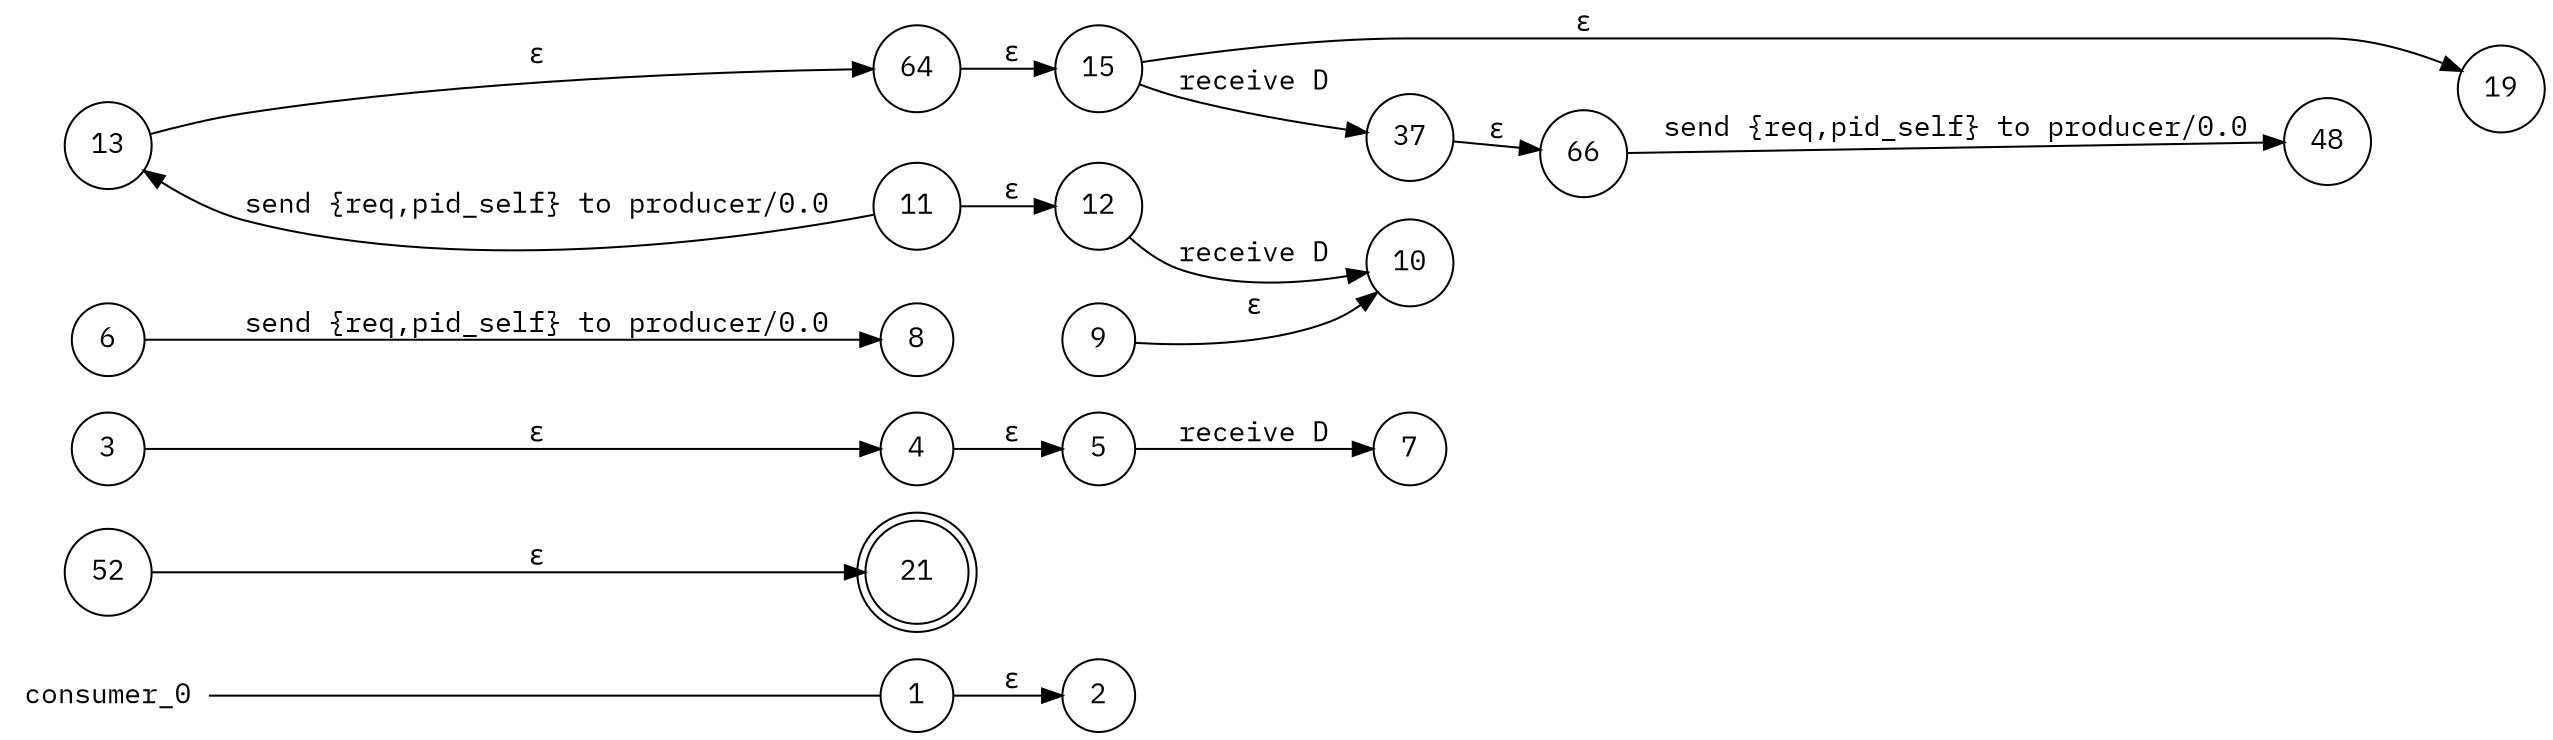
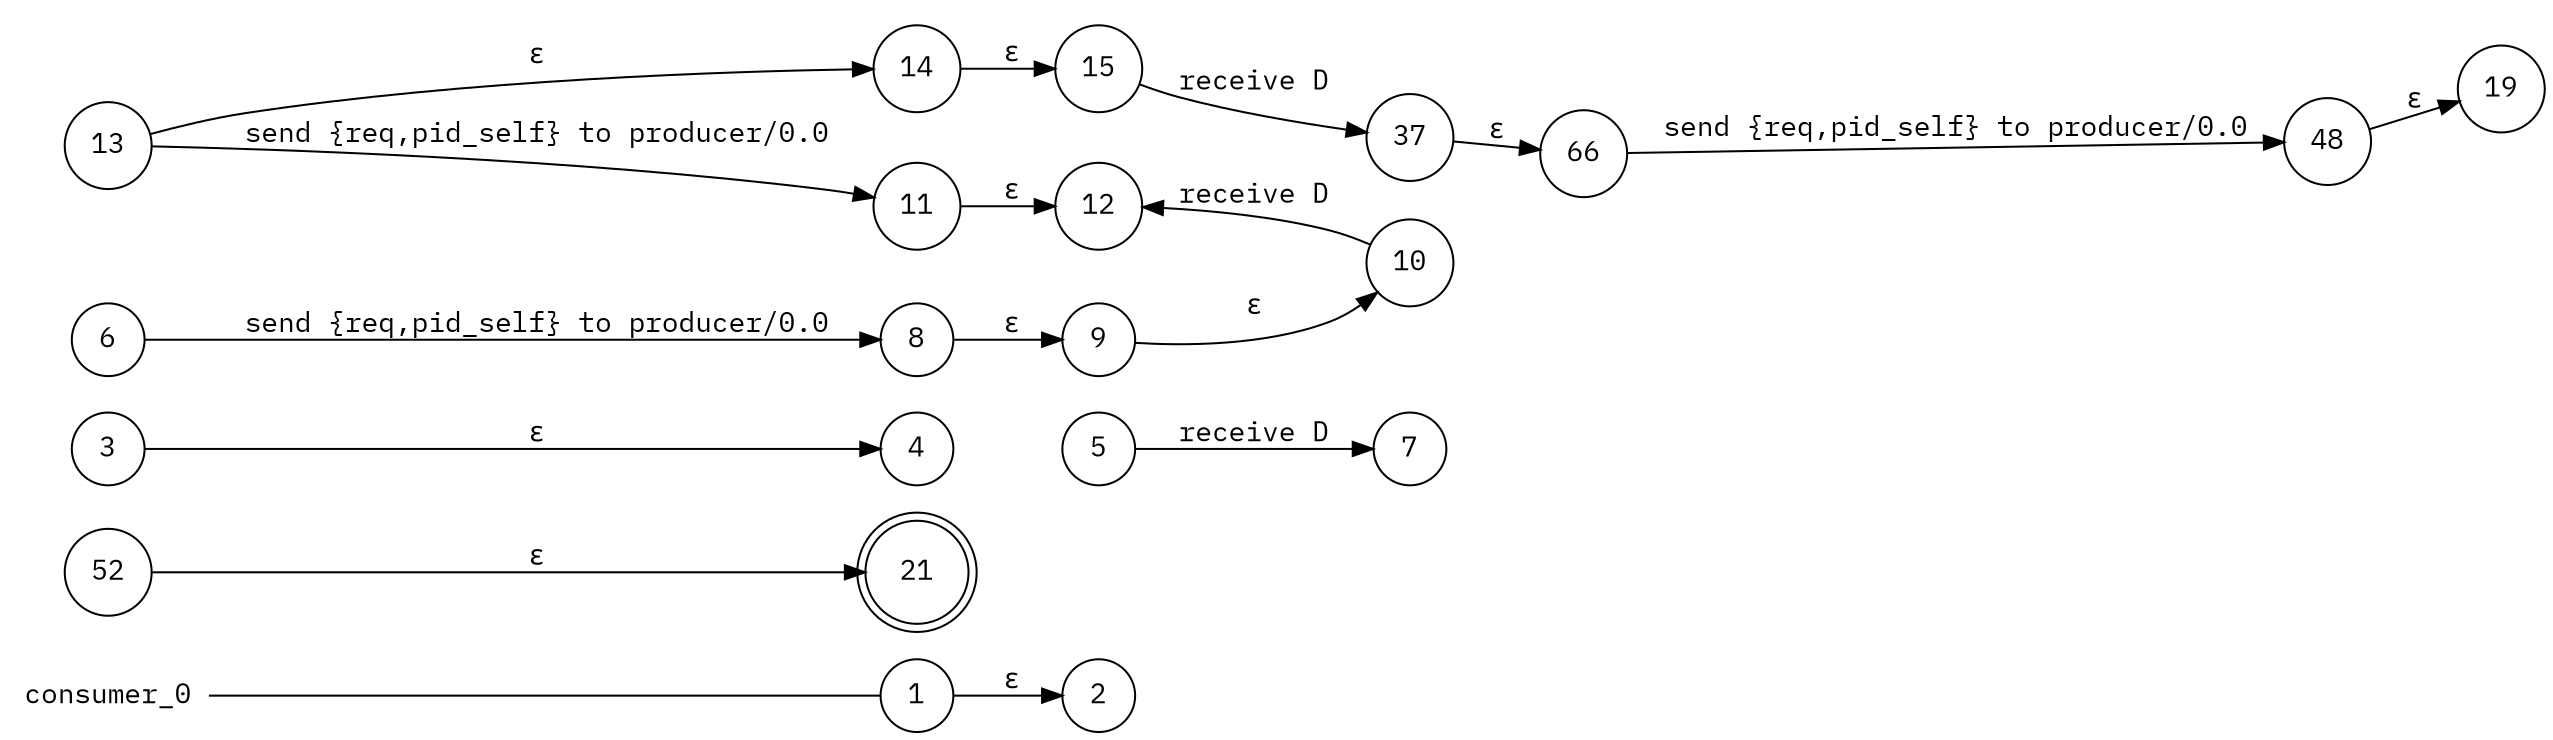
(1794, 38) -> (2405, 118)
(917, 69) -> (917, 69)
(513, 250) -> (503, 161)
(1233, 281) -> (1268, 218)
none -> (998, 340)
(998, 449) -> none
